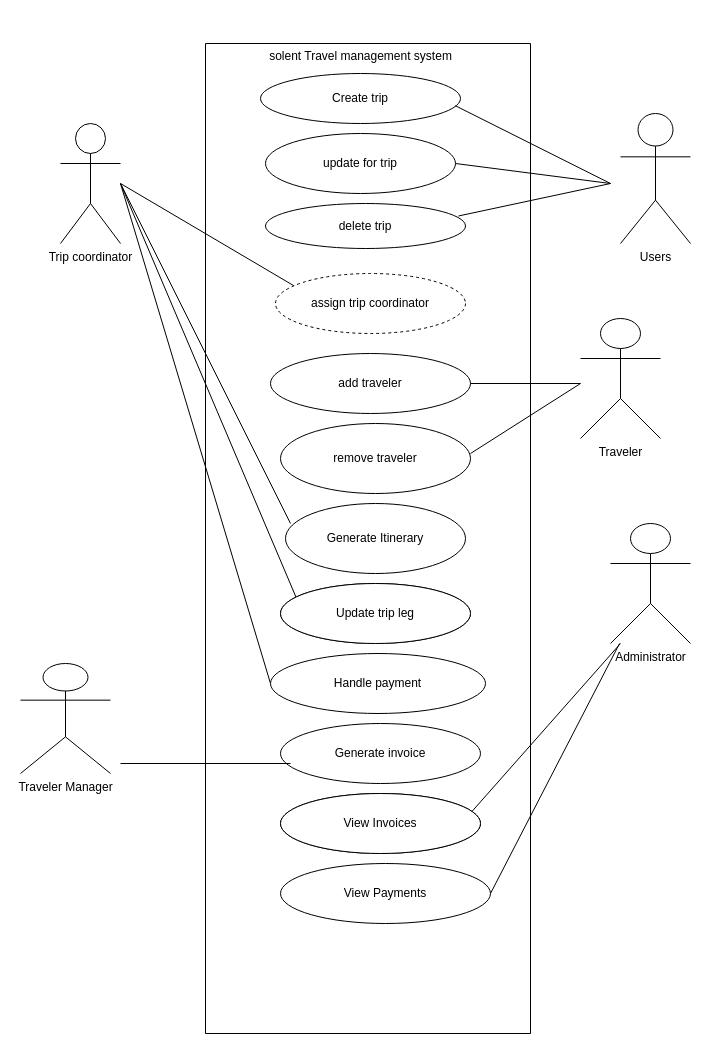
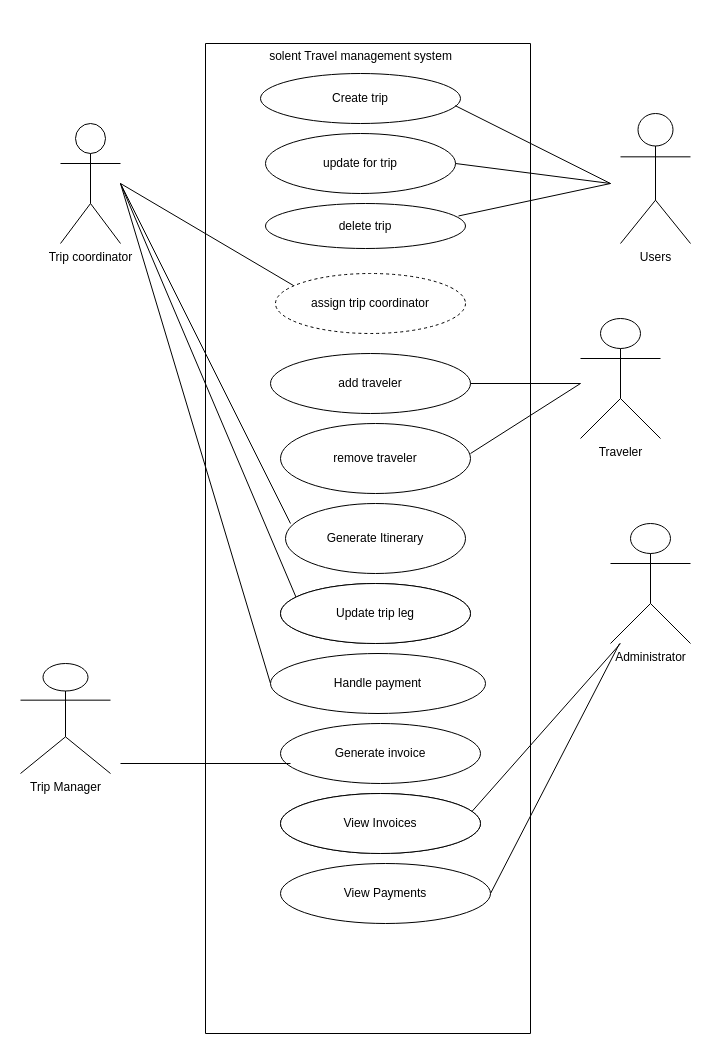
(66, 788) -> (66, 788)
